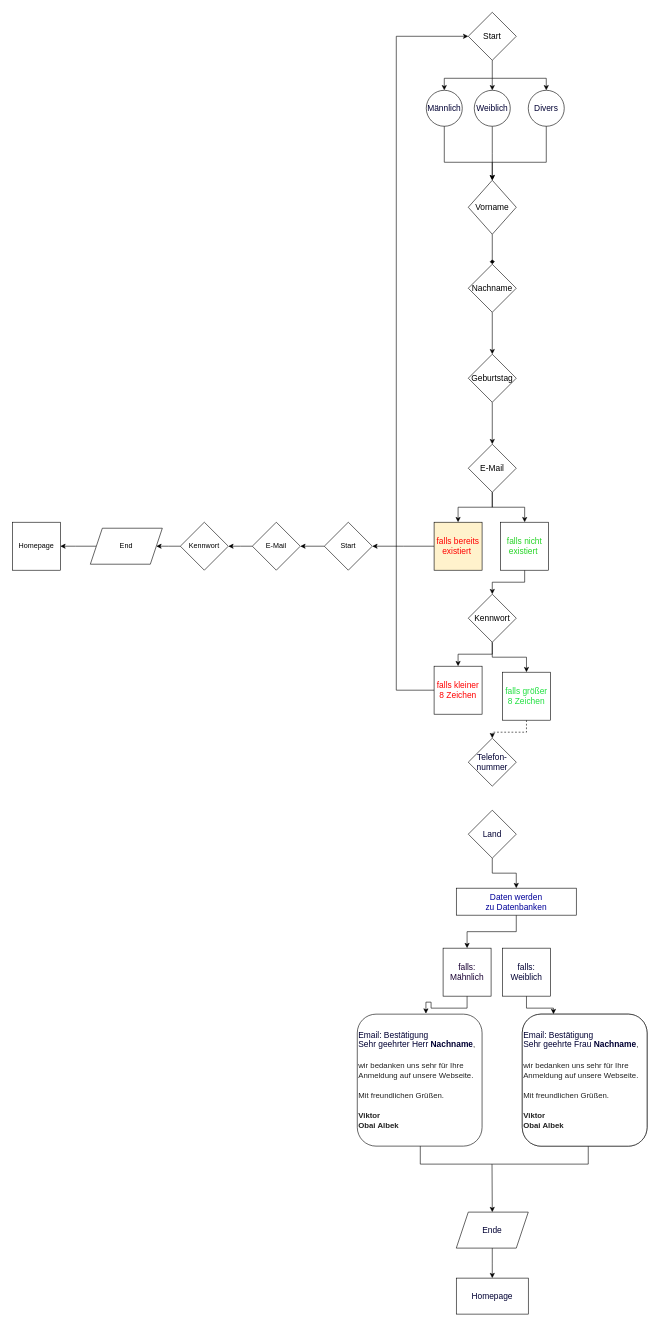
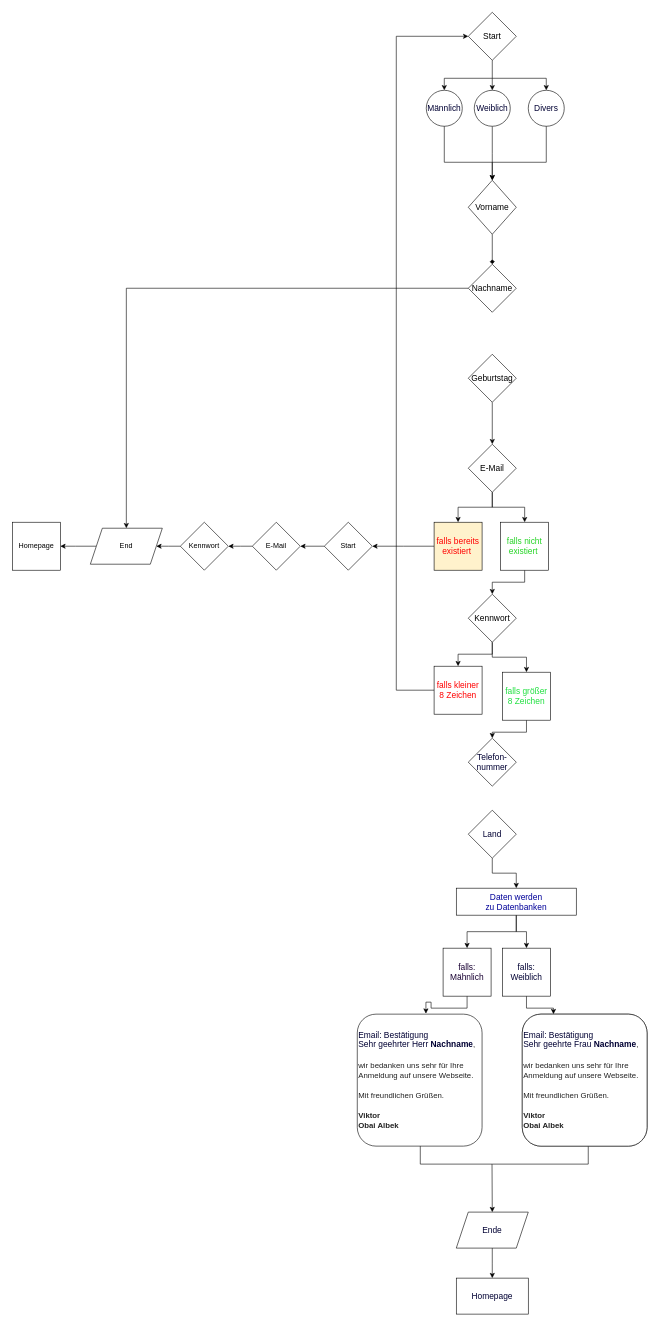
(492, 348) -> (126, 288)
(514, 732) -> (514, 732)
none -> (527, 933)
